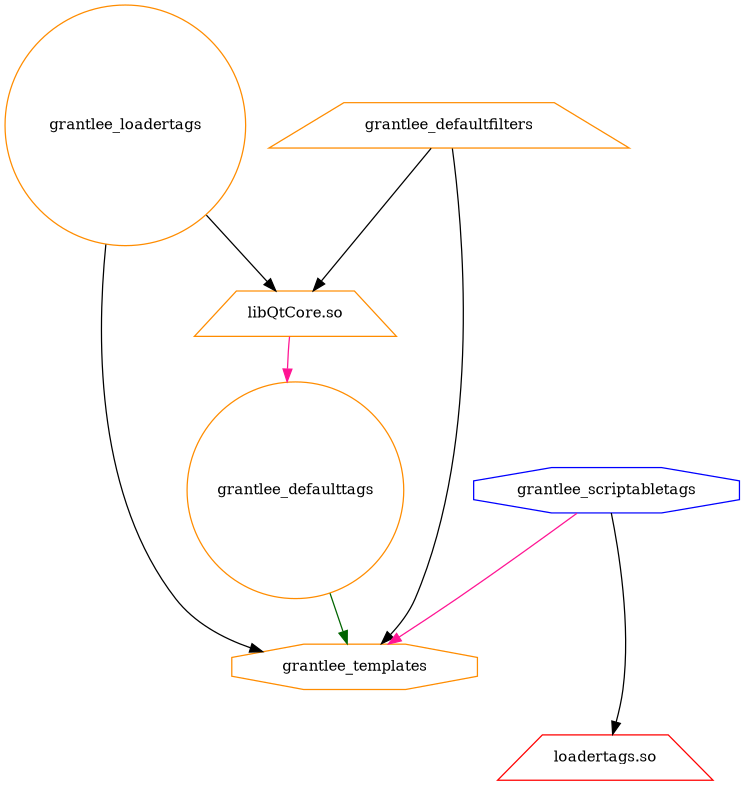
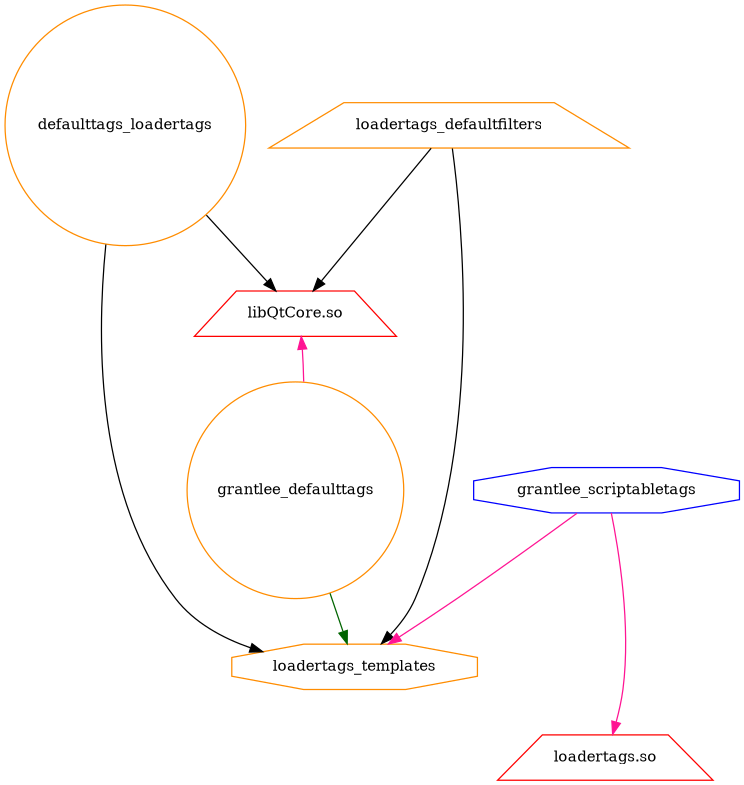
(125, 125) -> (125, 125)
(449, 125) -> (449, 125)
(295, 314) -> (295, 314)
(288, 353) -> (303, 365)
(625, 617) -> (625, 617)
(355, 667) -> (355, 667)
